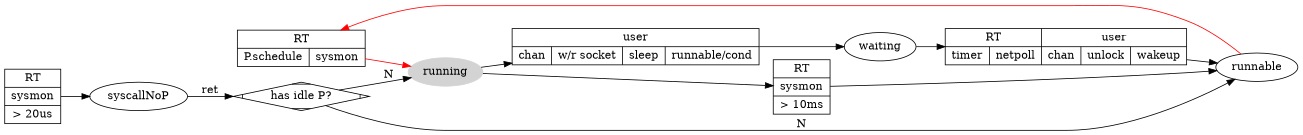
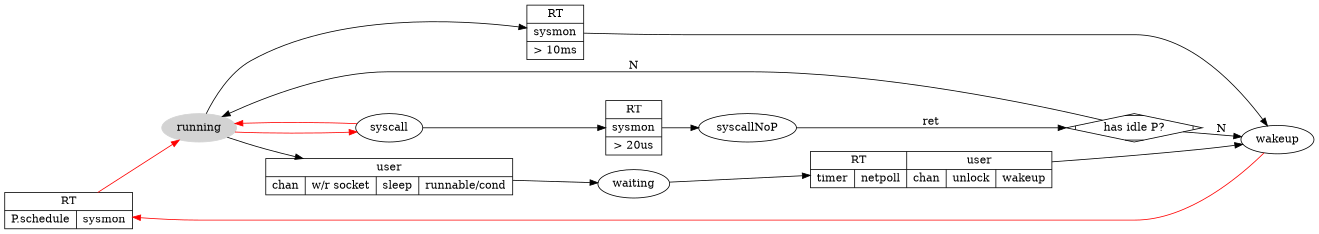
(1257, 67) -> (1277, 140)
none -> (389, 128)
